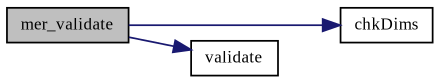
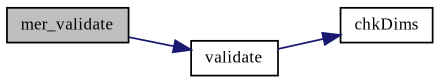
(225, 25) -> (301, 44)
